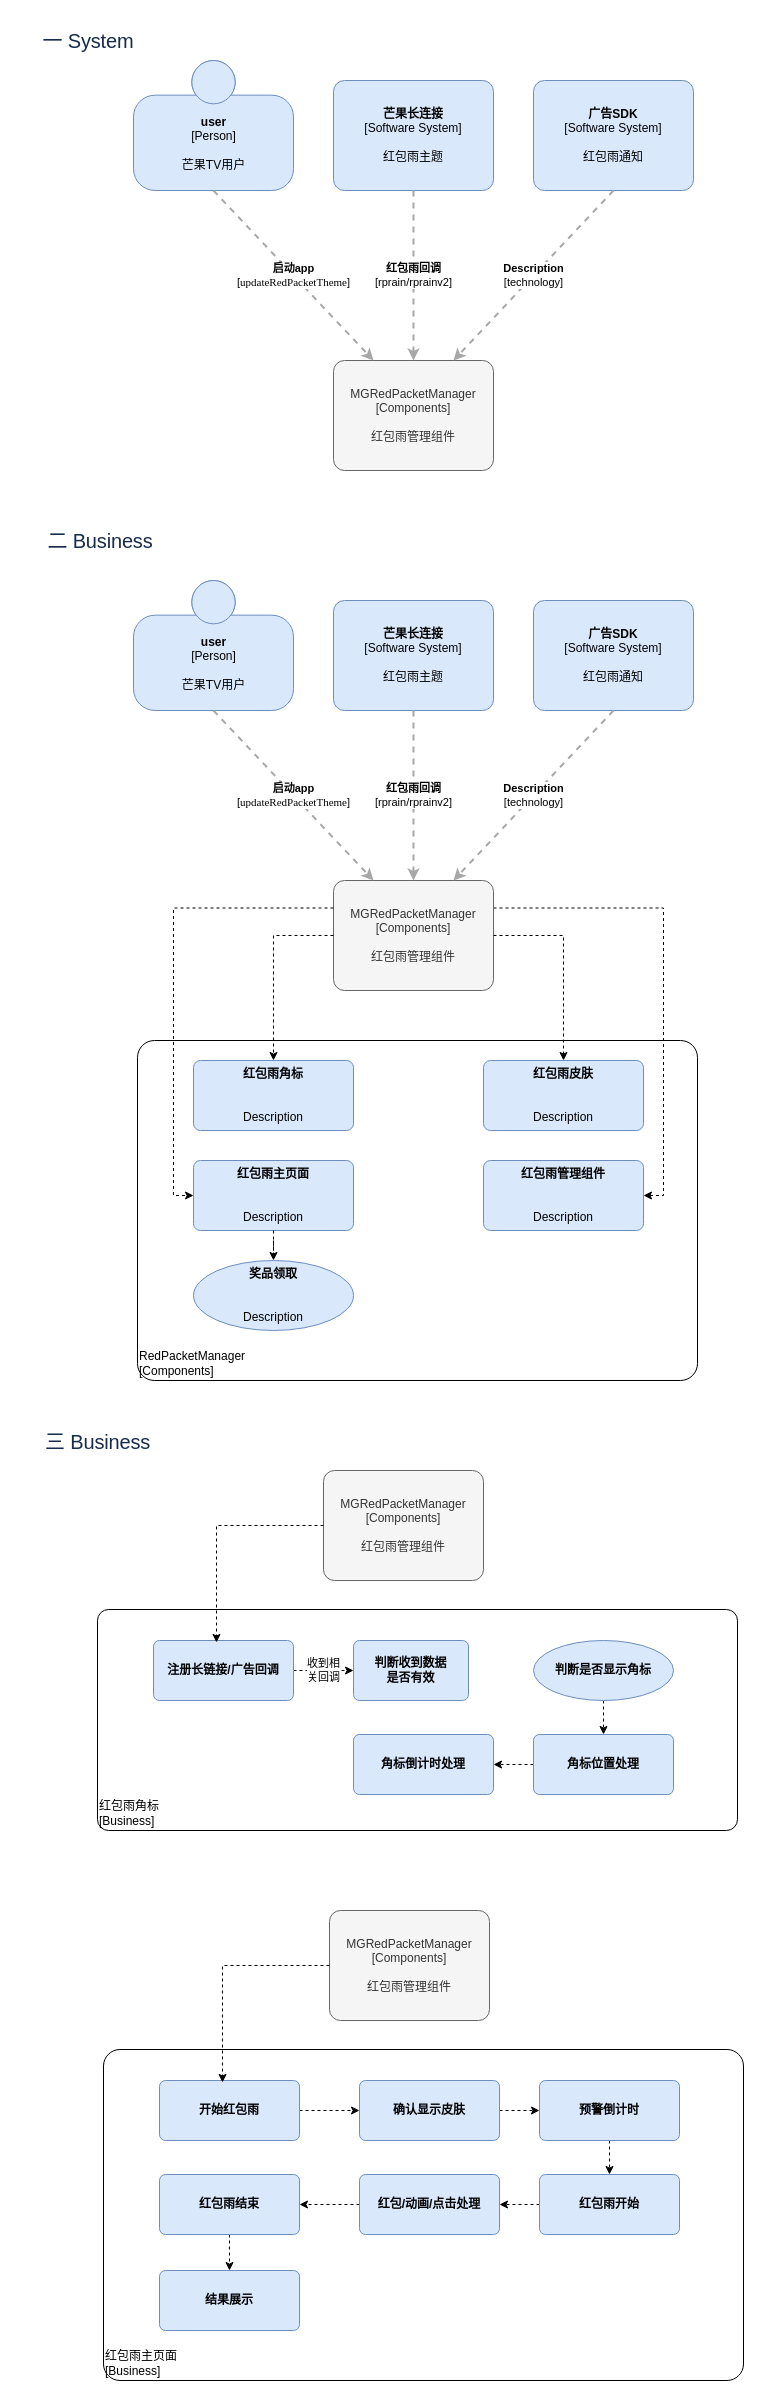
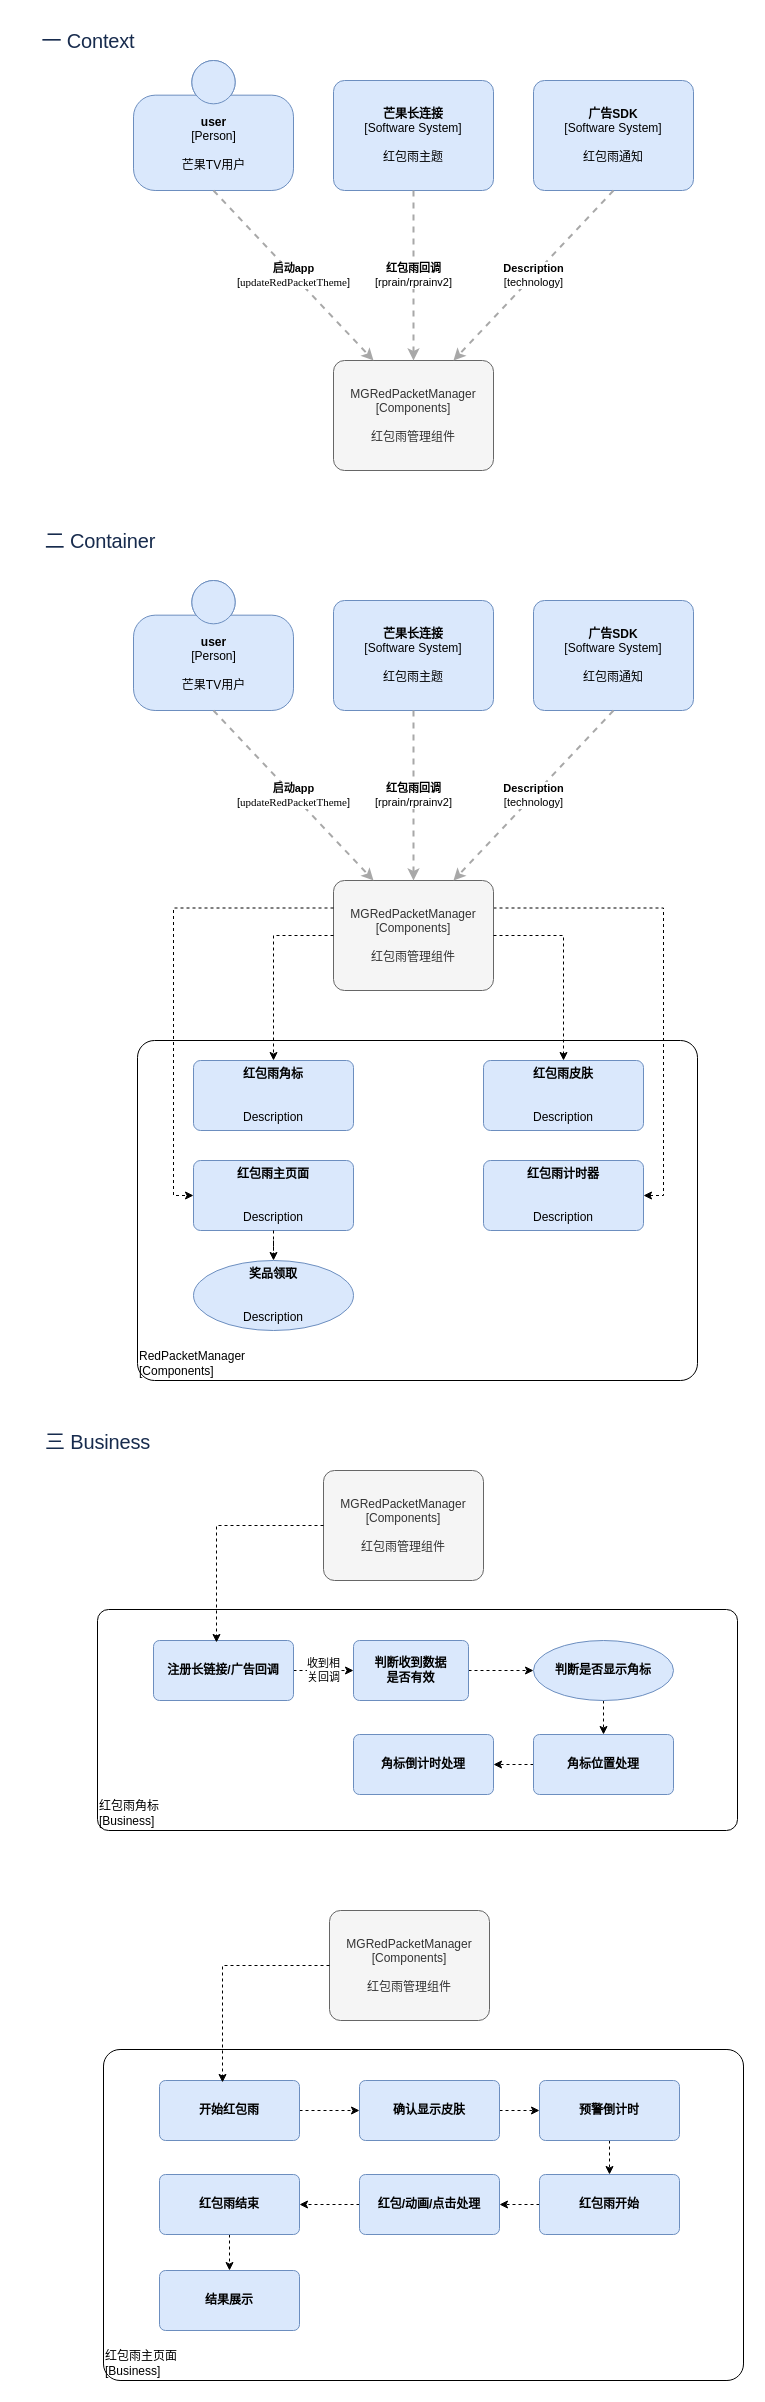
(89, 41) -> (89, 41)
(101, 526) -> (101, 526)
(564, 1196) -> (564, 1196)
none -> (498, 1671)
